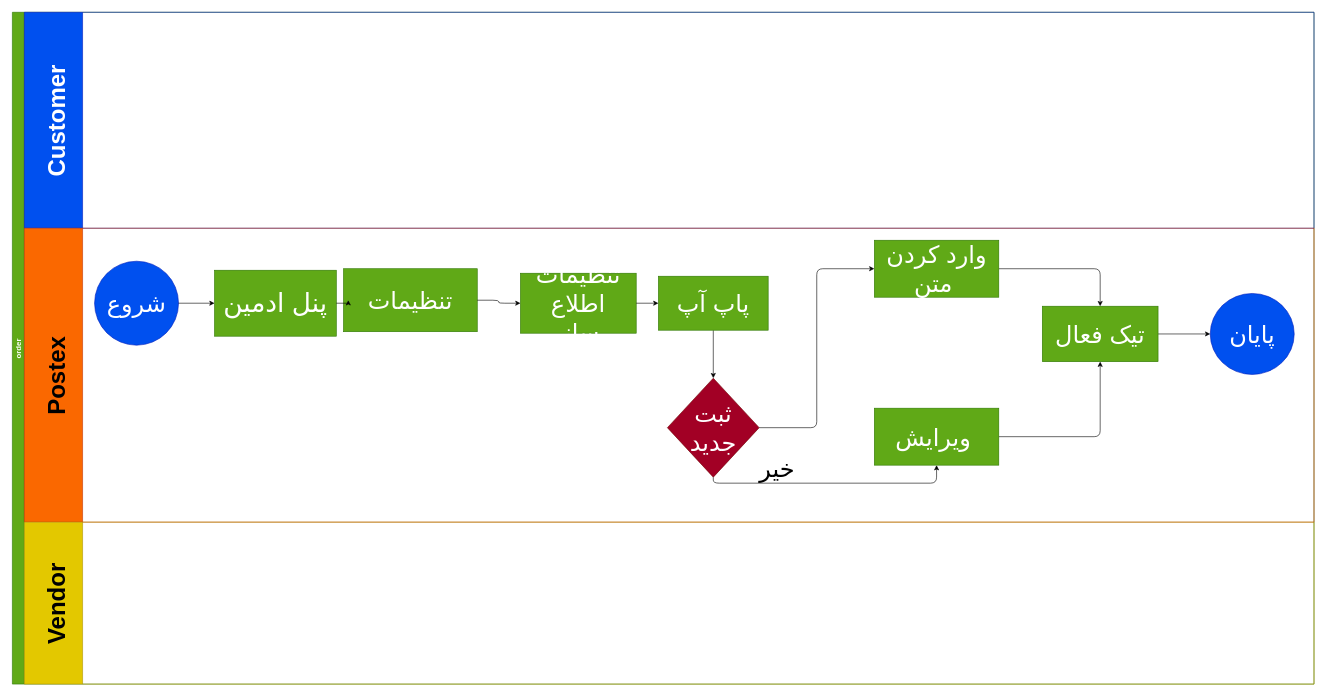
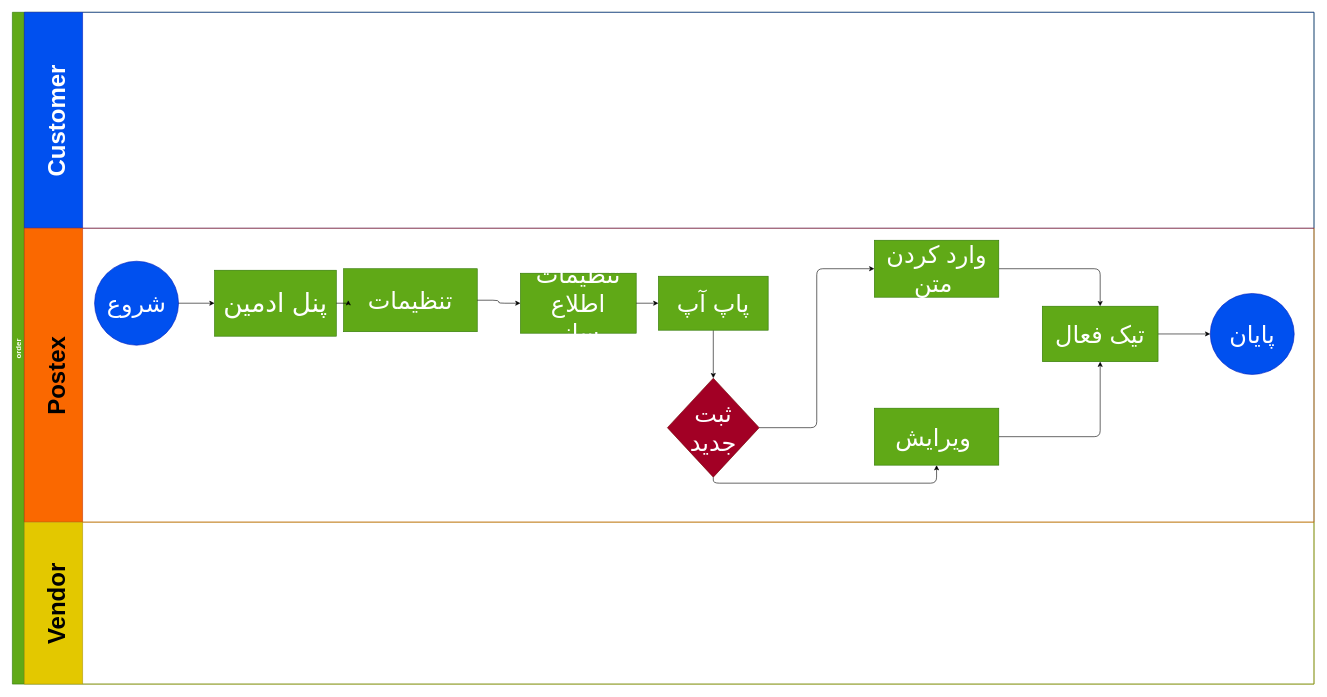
(777, 468) -> none
